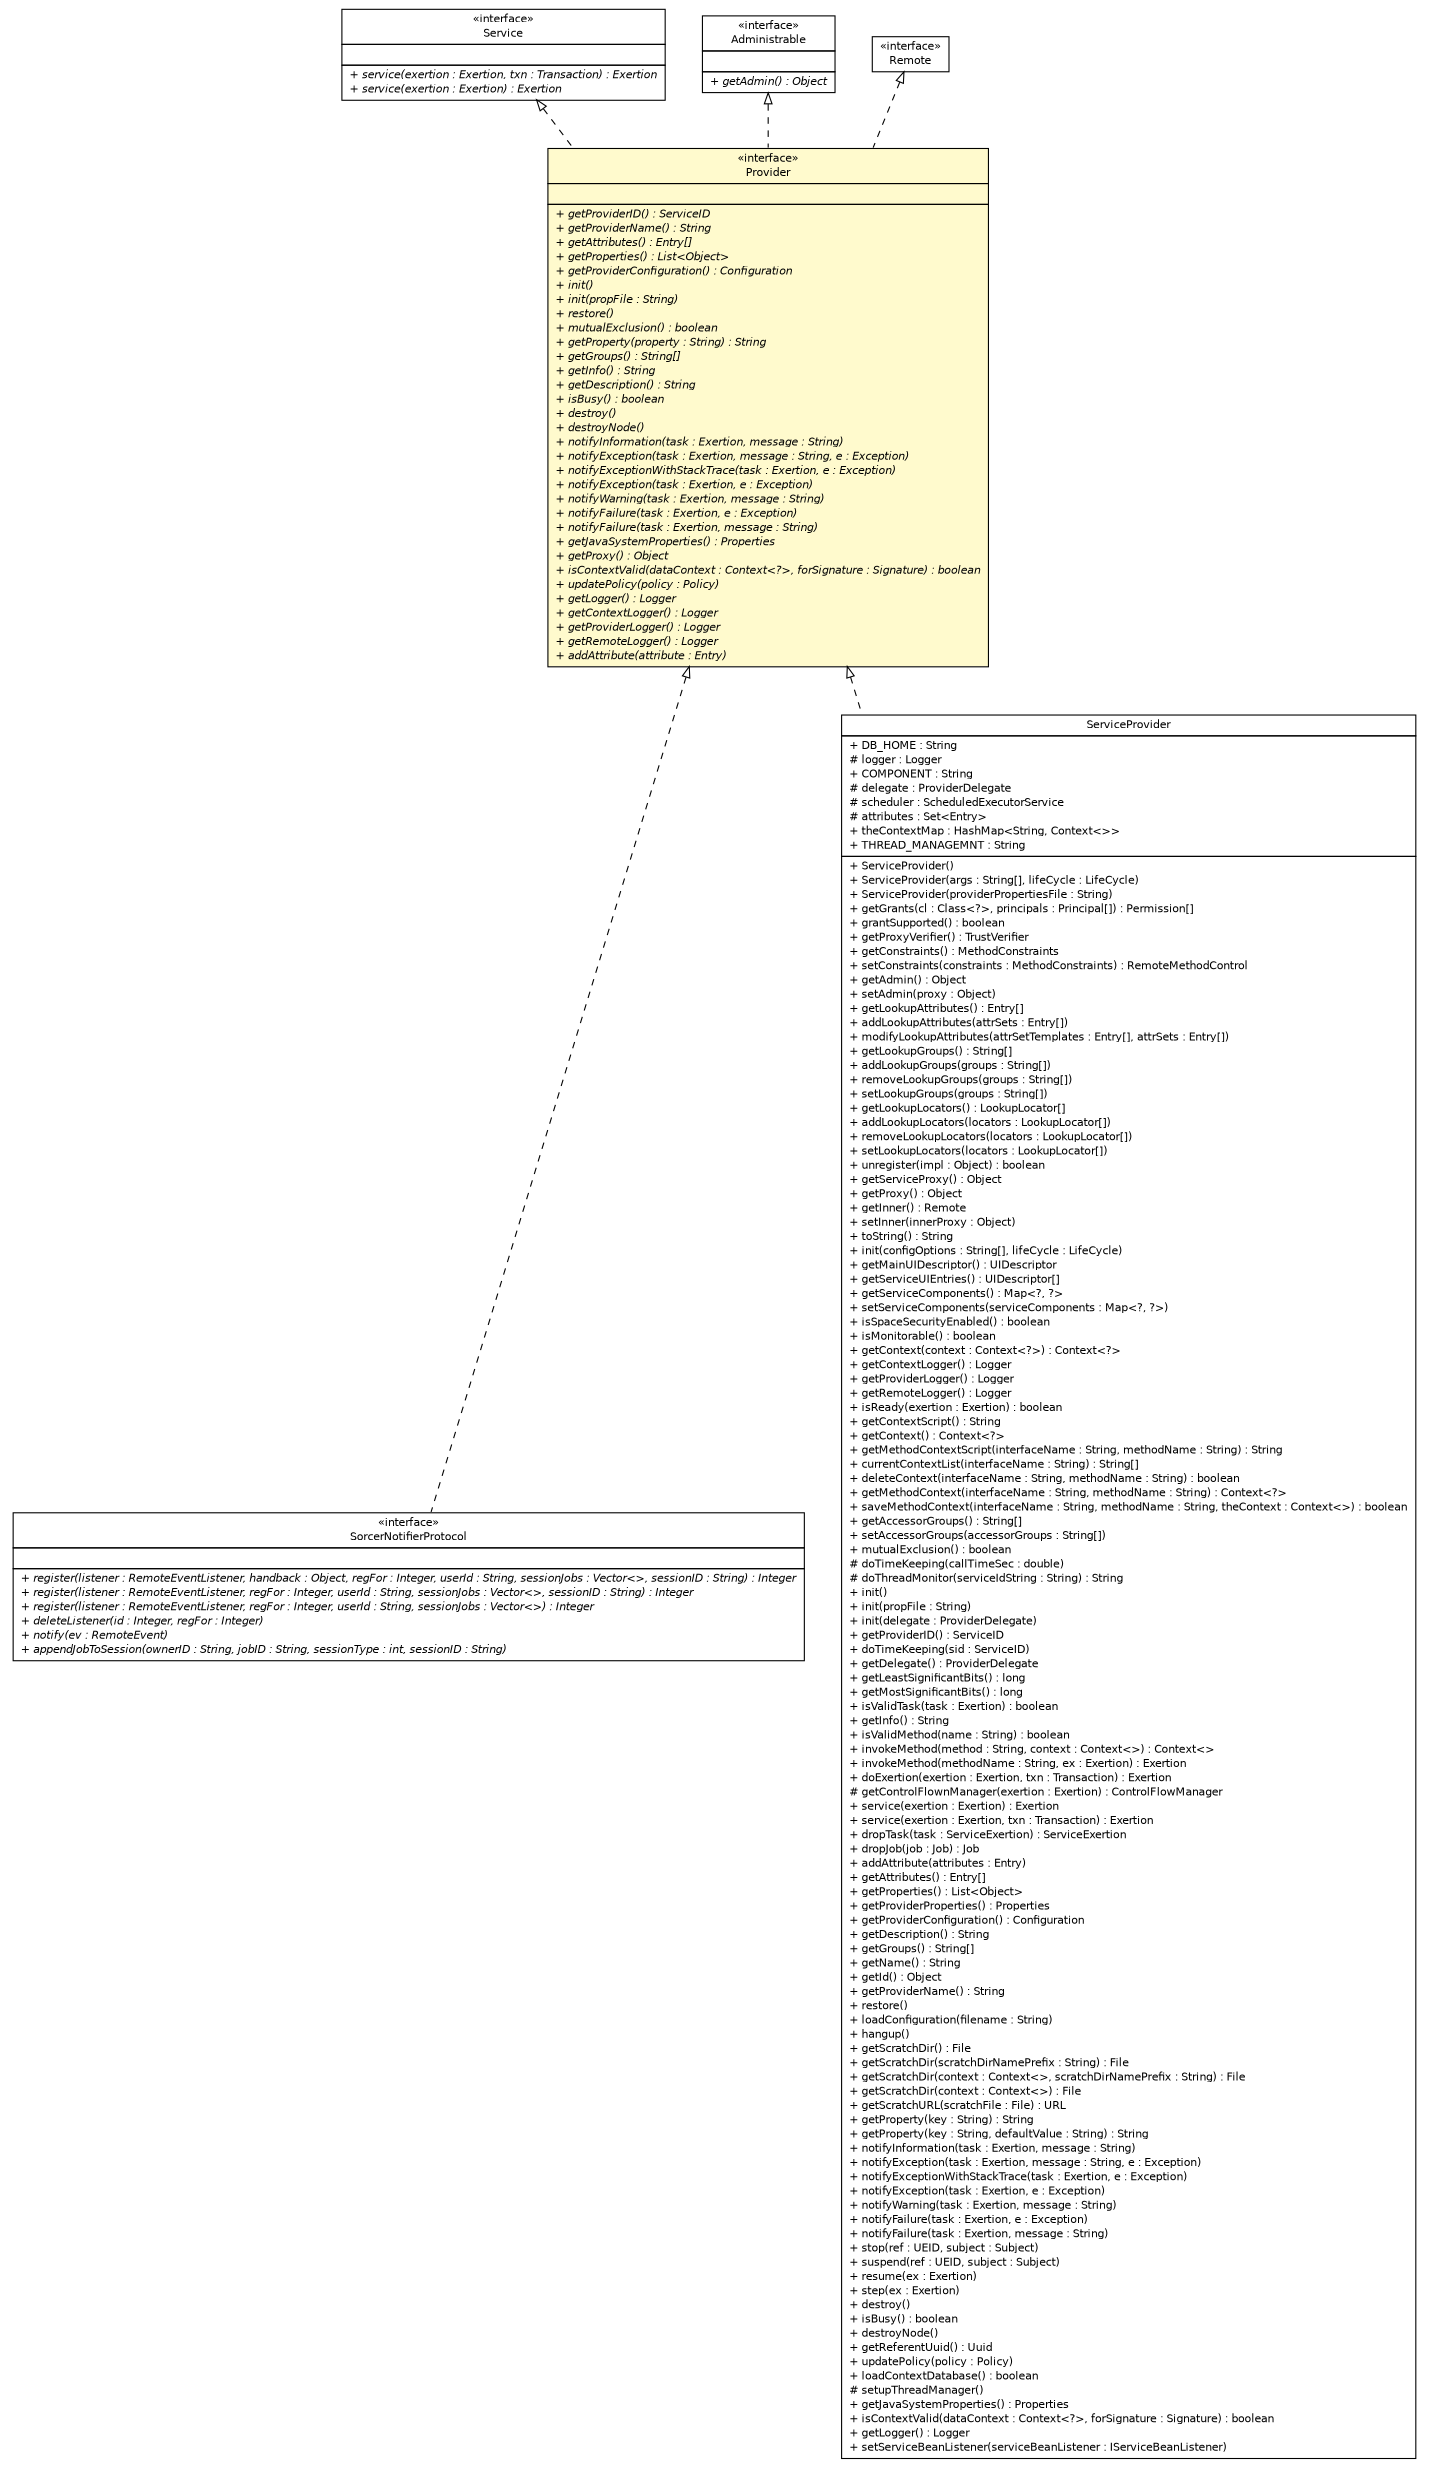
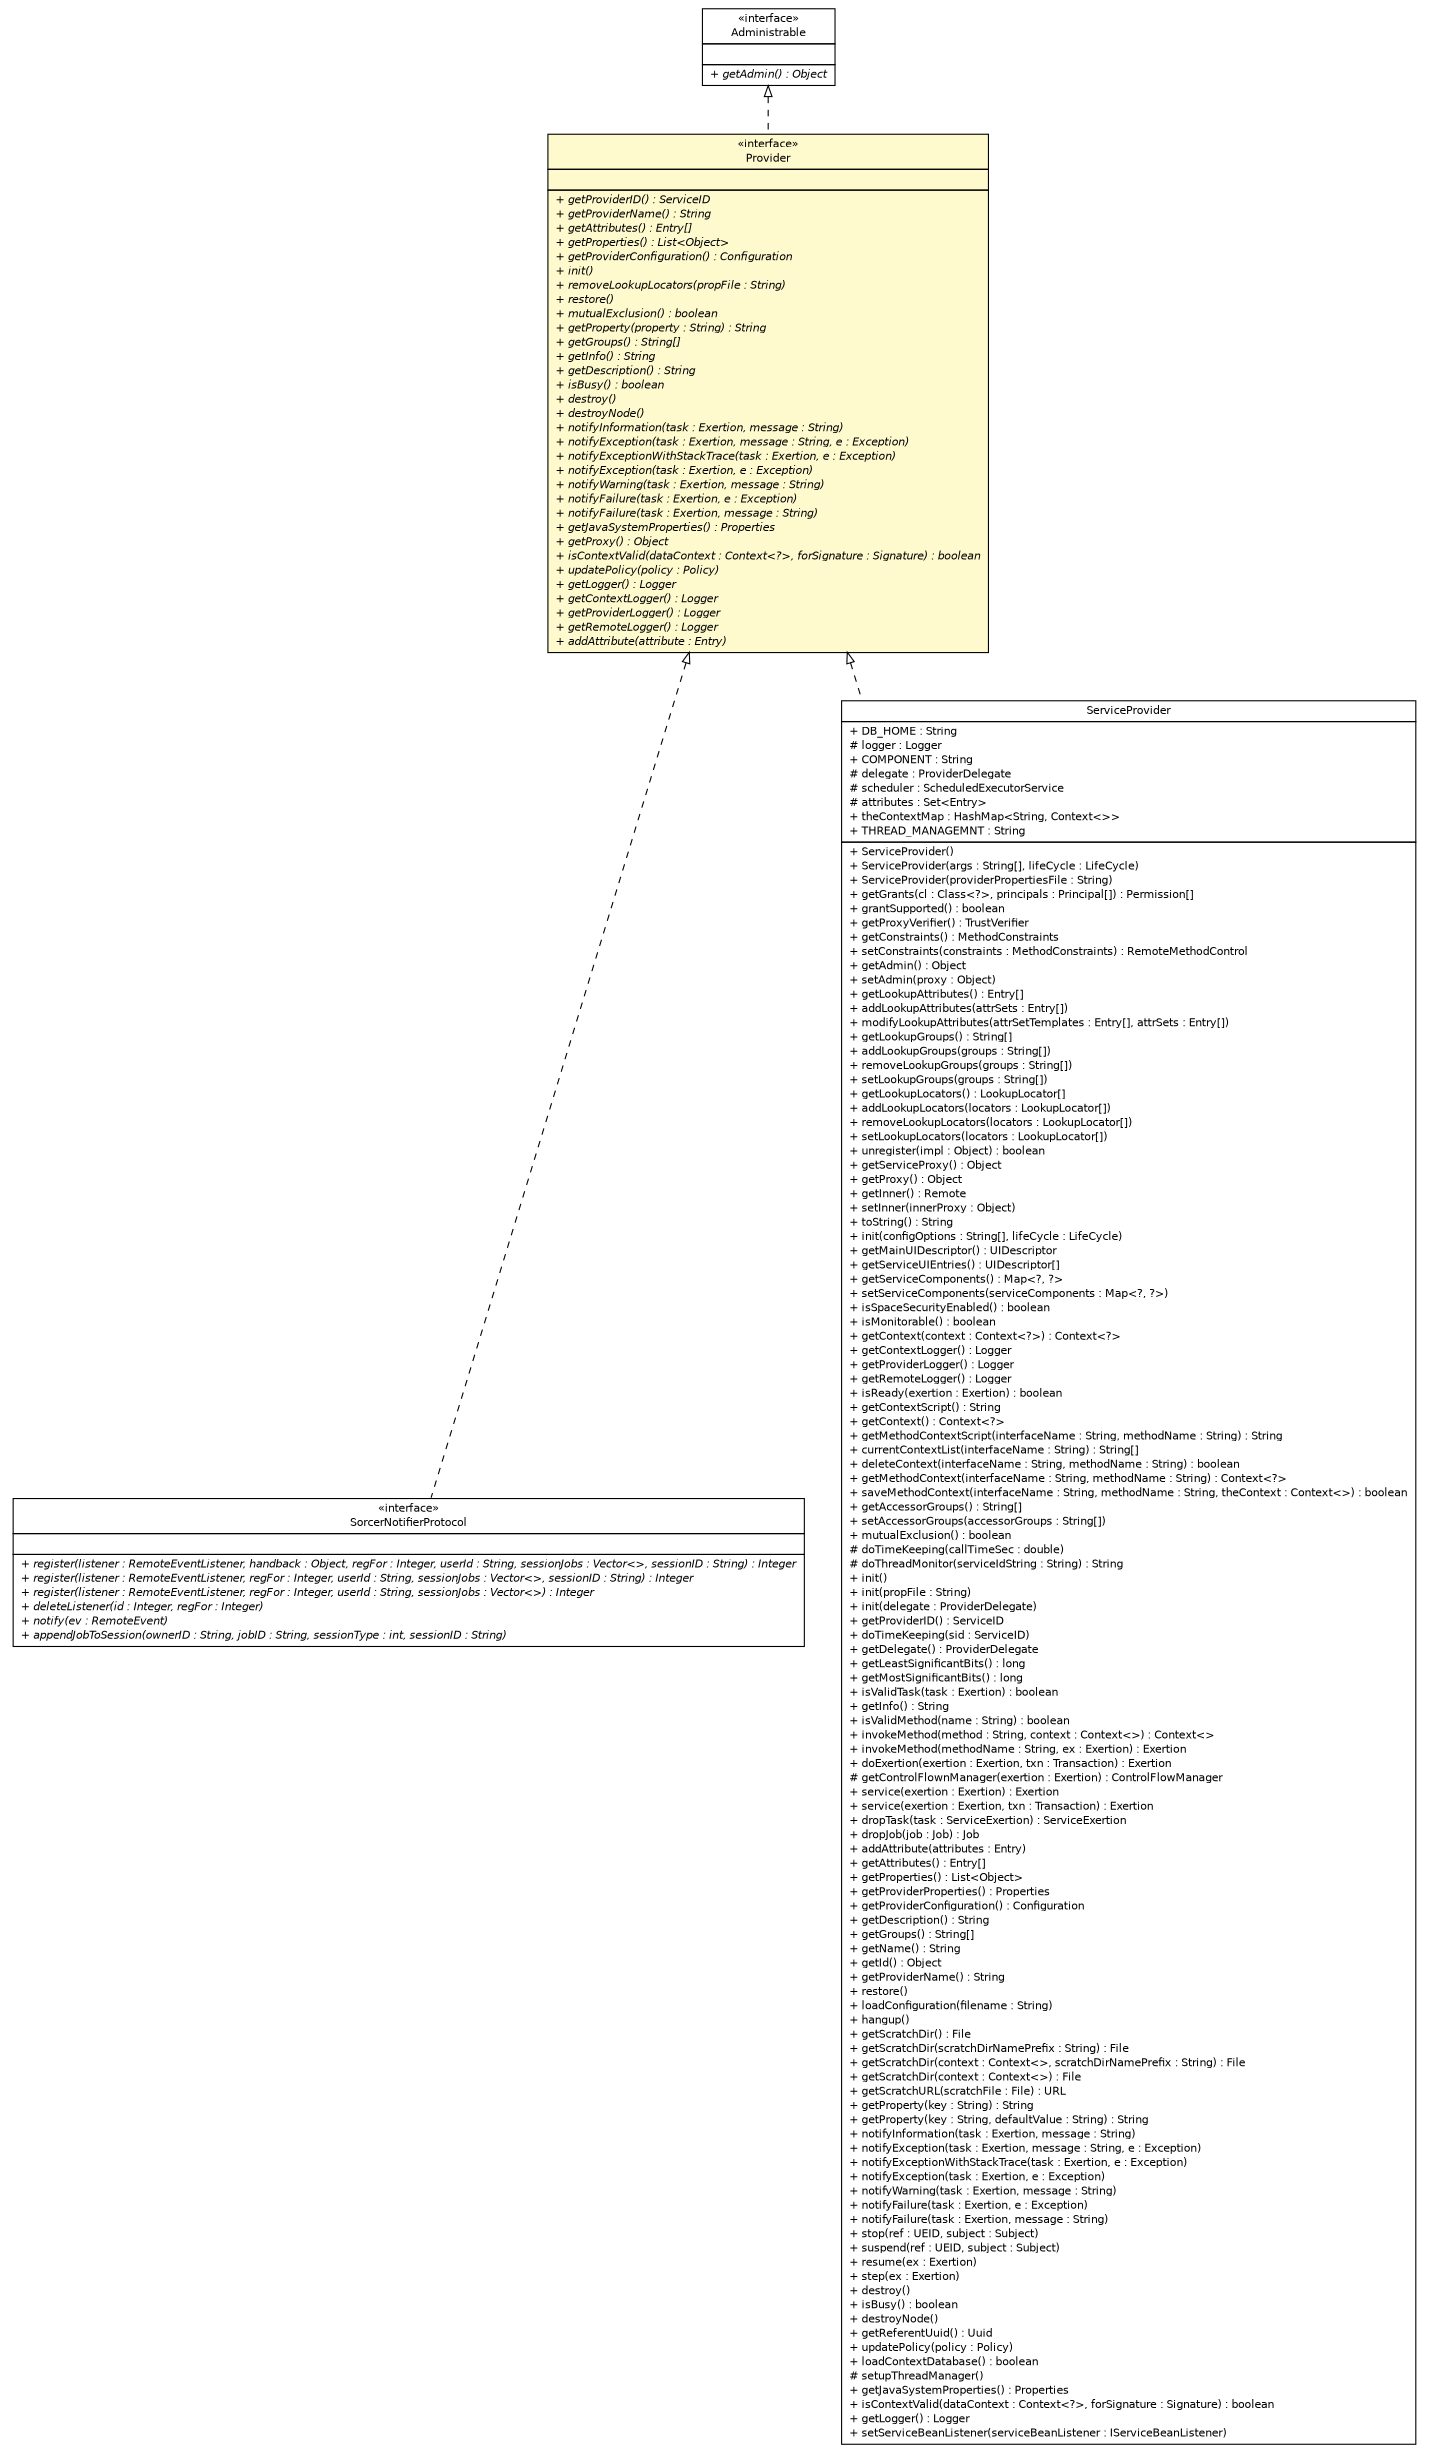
(503, 54) -> none
(911, 54) -> none
(617, 300) -> (671, 285)
